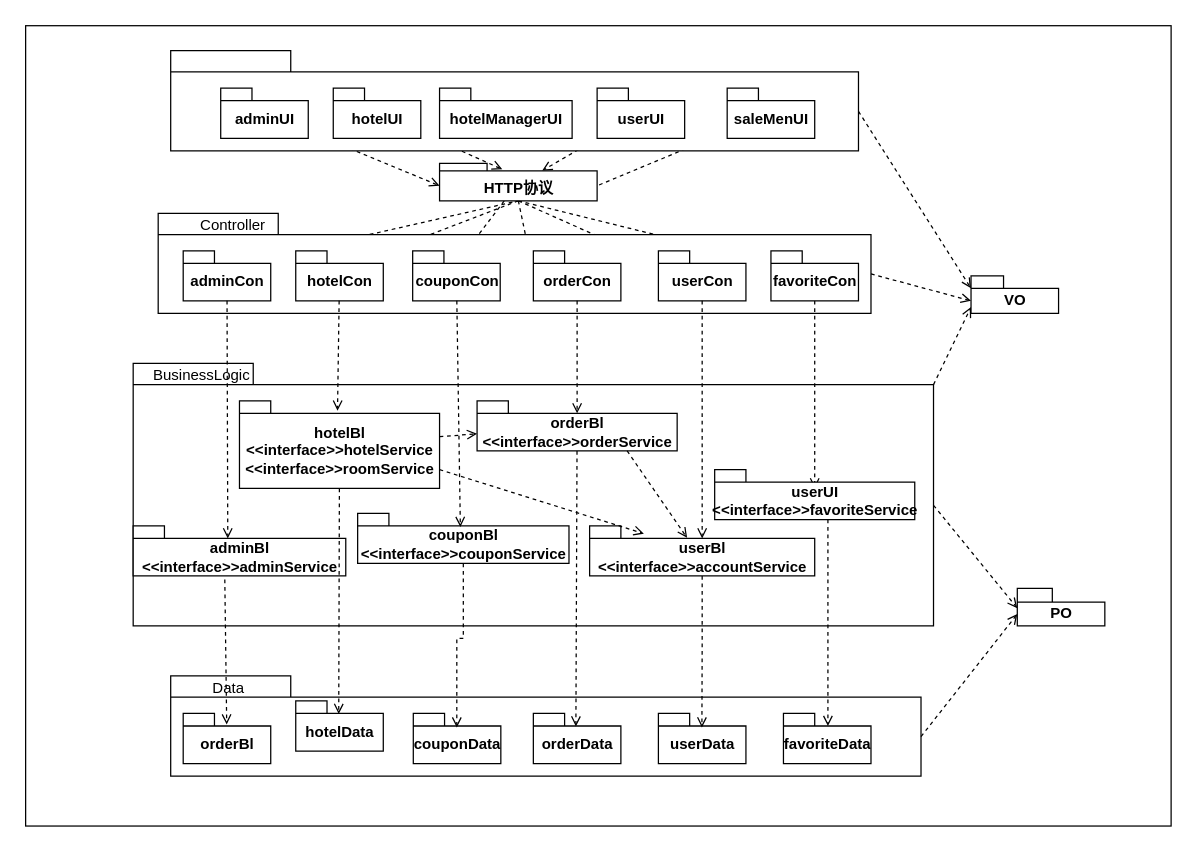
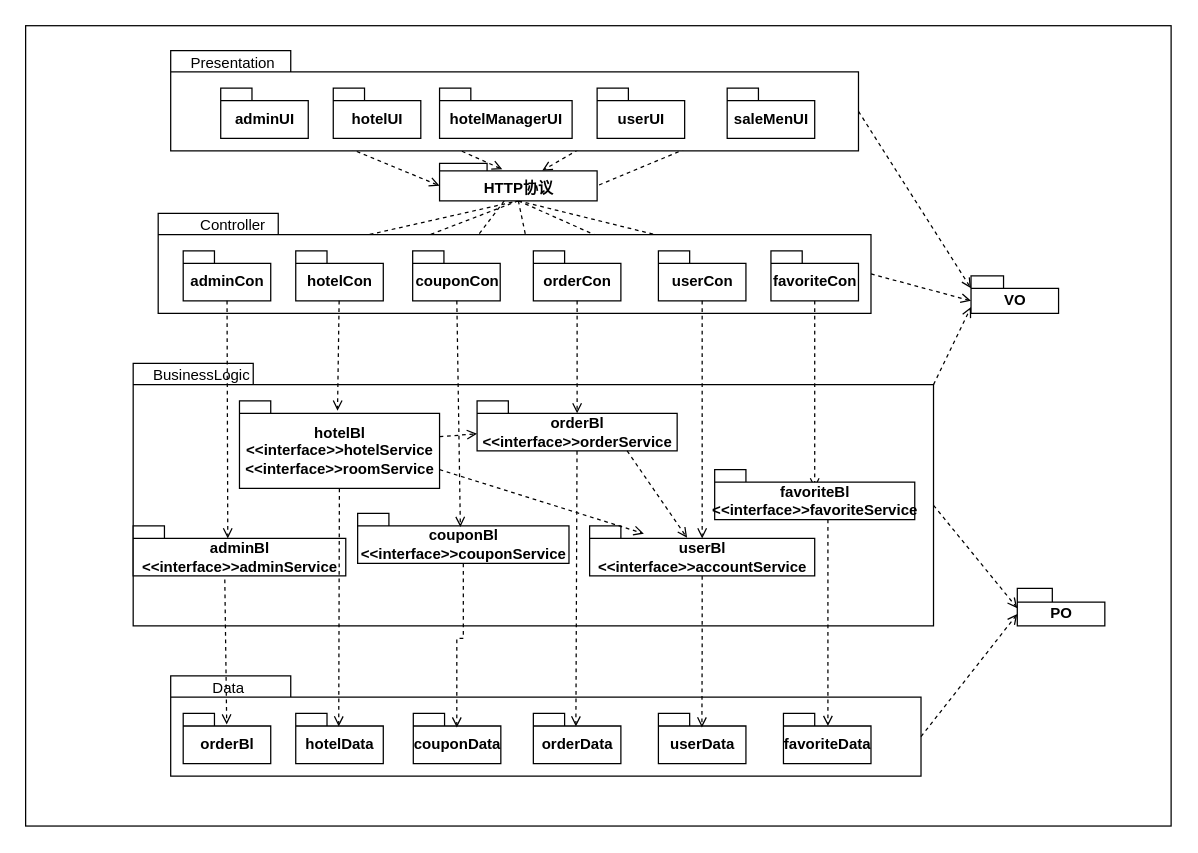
none -> (233, 63)
(815, 501) -> (815, 501)
(339, 726) -> (339, 738)
